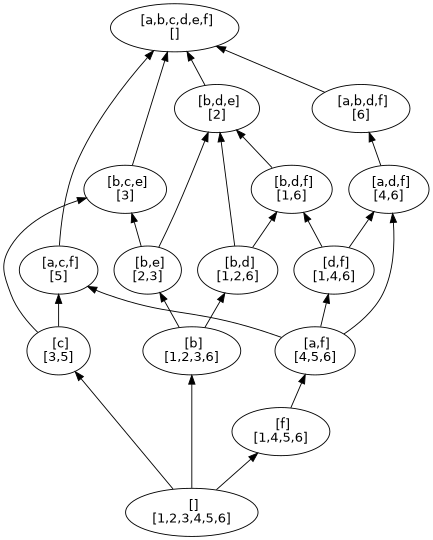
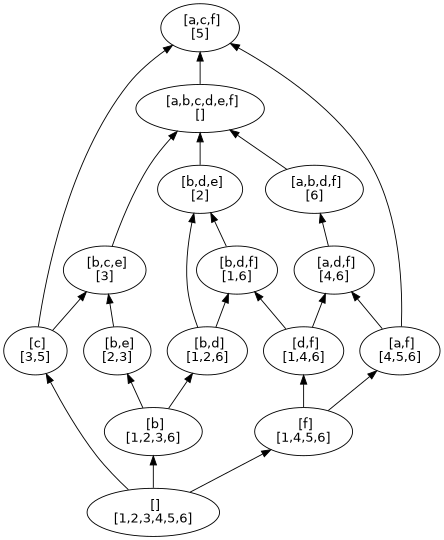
(86, 144) -> (200, 73)
(183, 194) -> none
(324, 315) -> (304, 396)
